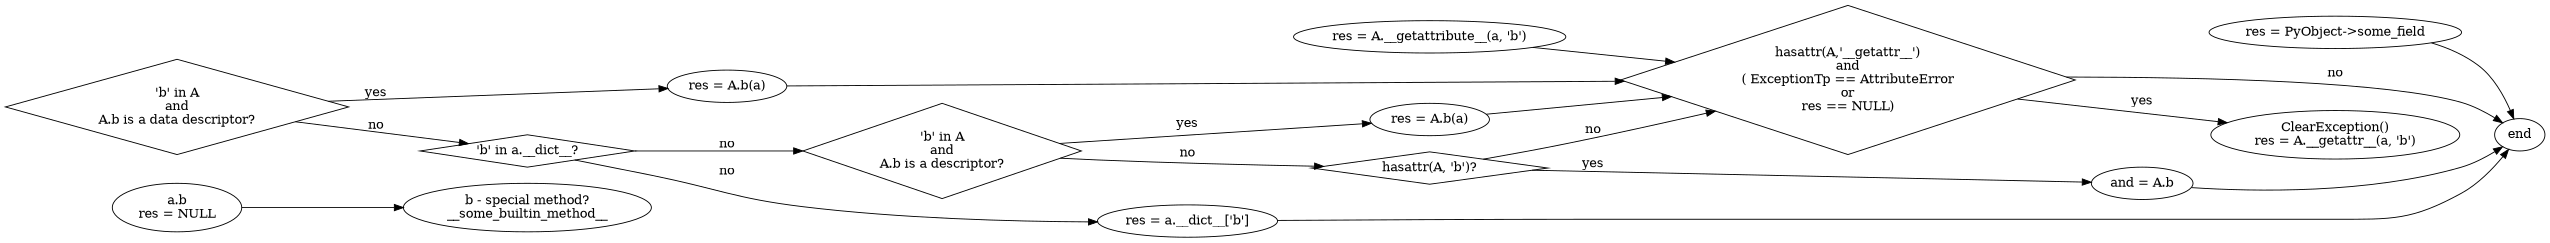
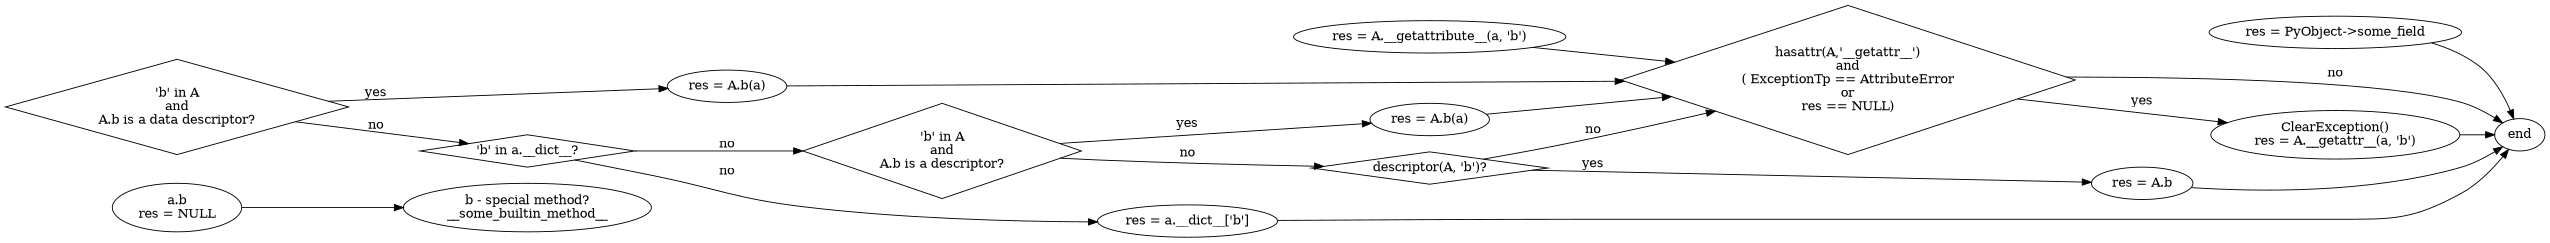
none -> (2473, 135)
(1430, 168) -> (1430, 168)
(2142, 183) -> (2142, 183)
